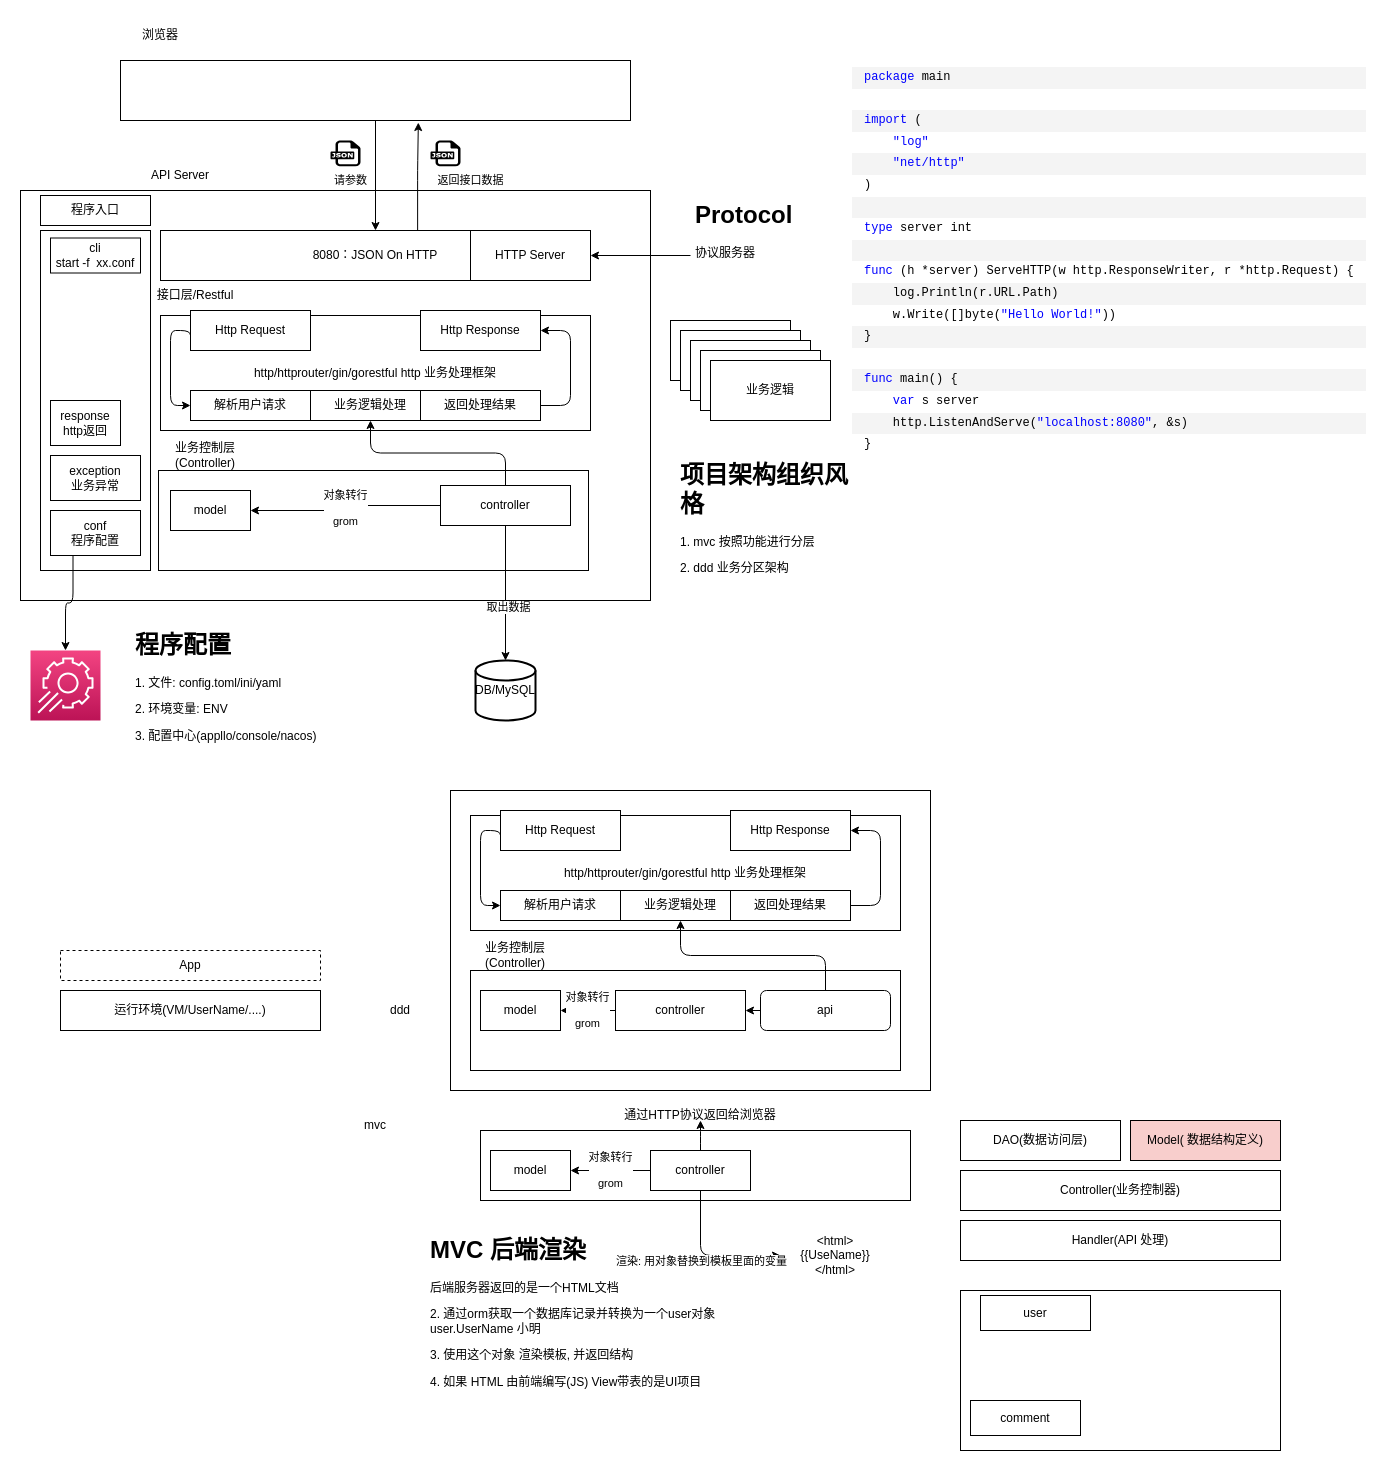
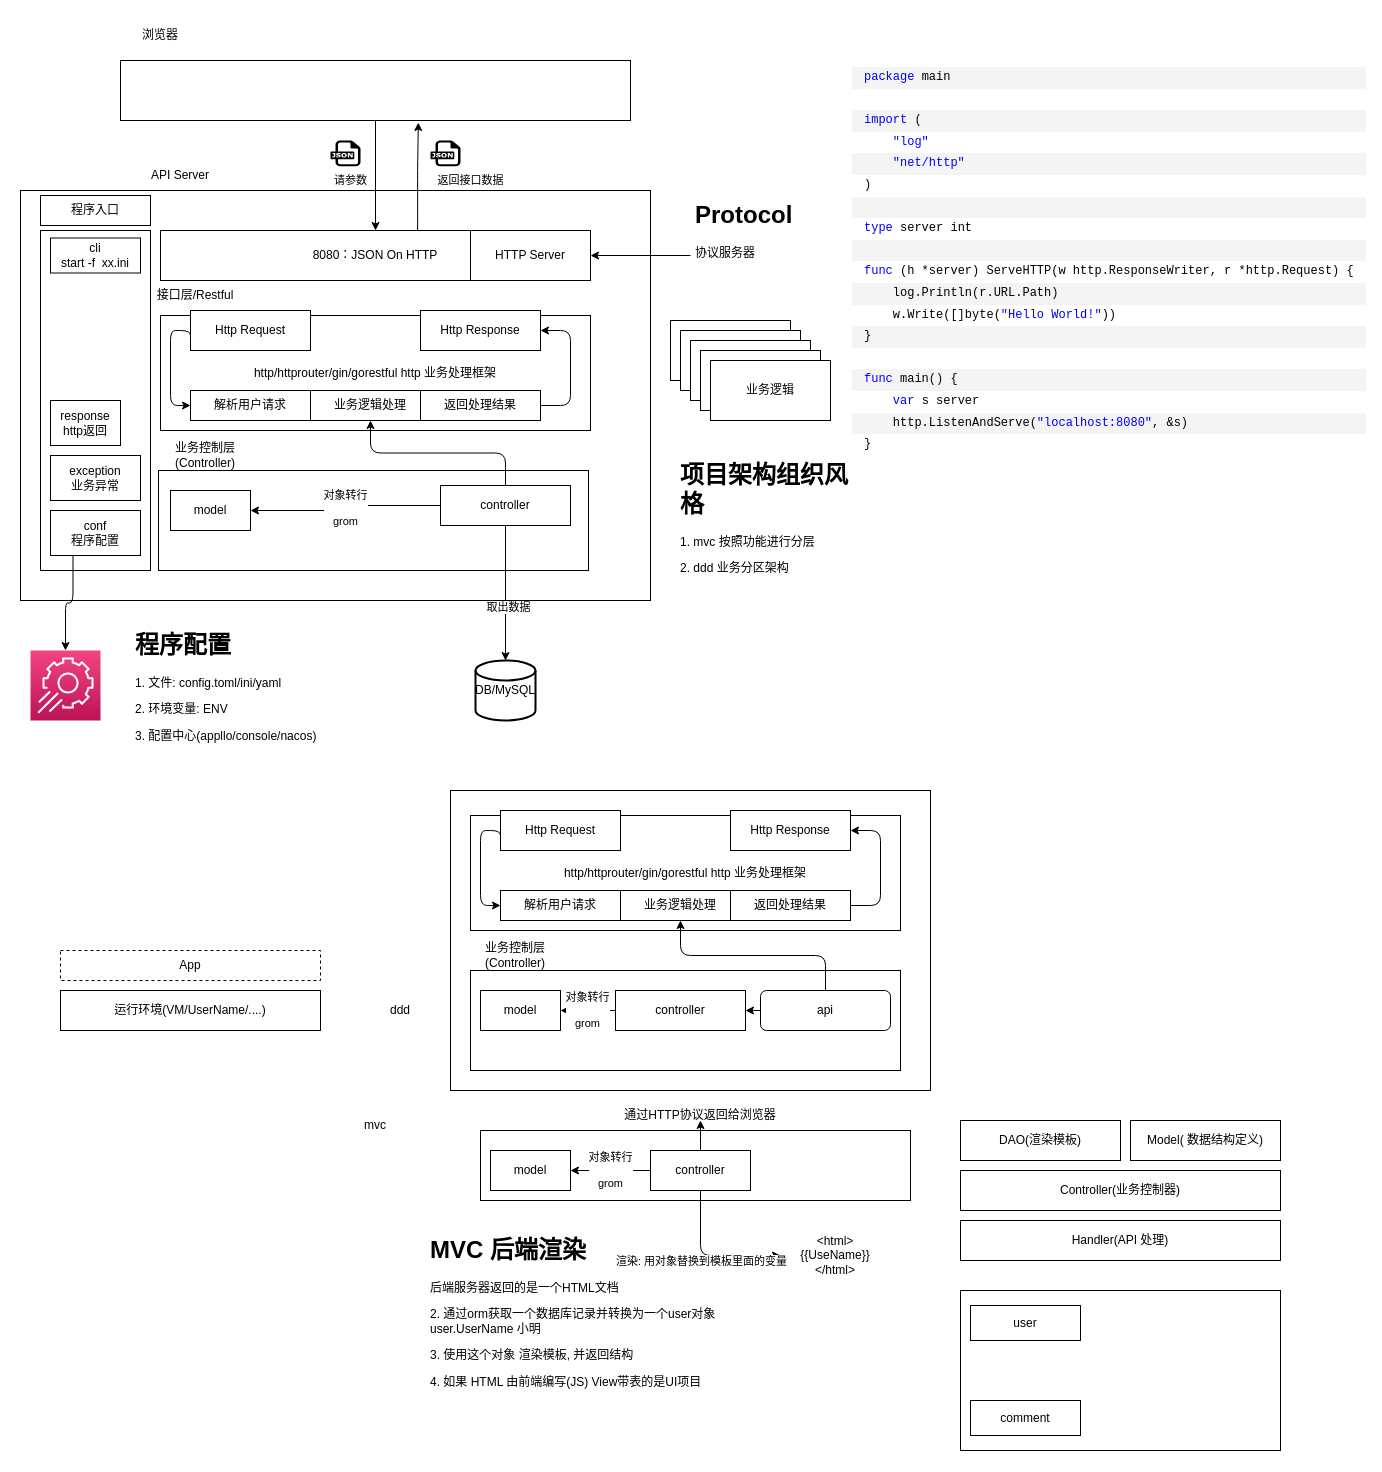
(96, 256) -> (96, 256)
(1041, 1141) -> (1041, 1141)
(1206, 1141) -> (1206, 1141)
(1036, 1313) -> (1026, 1323)
